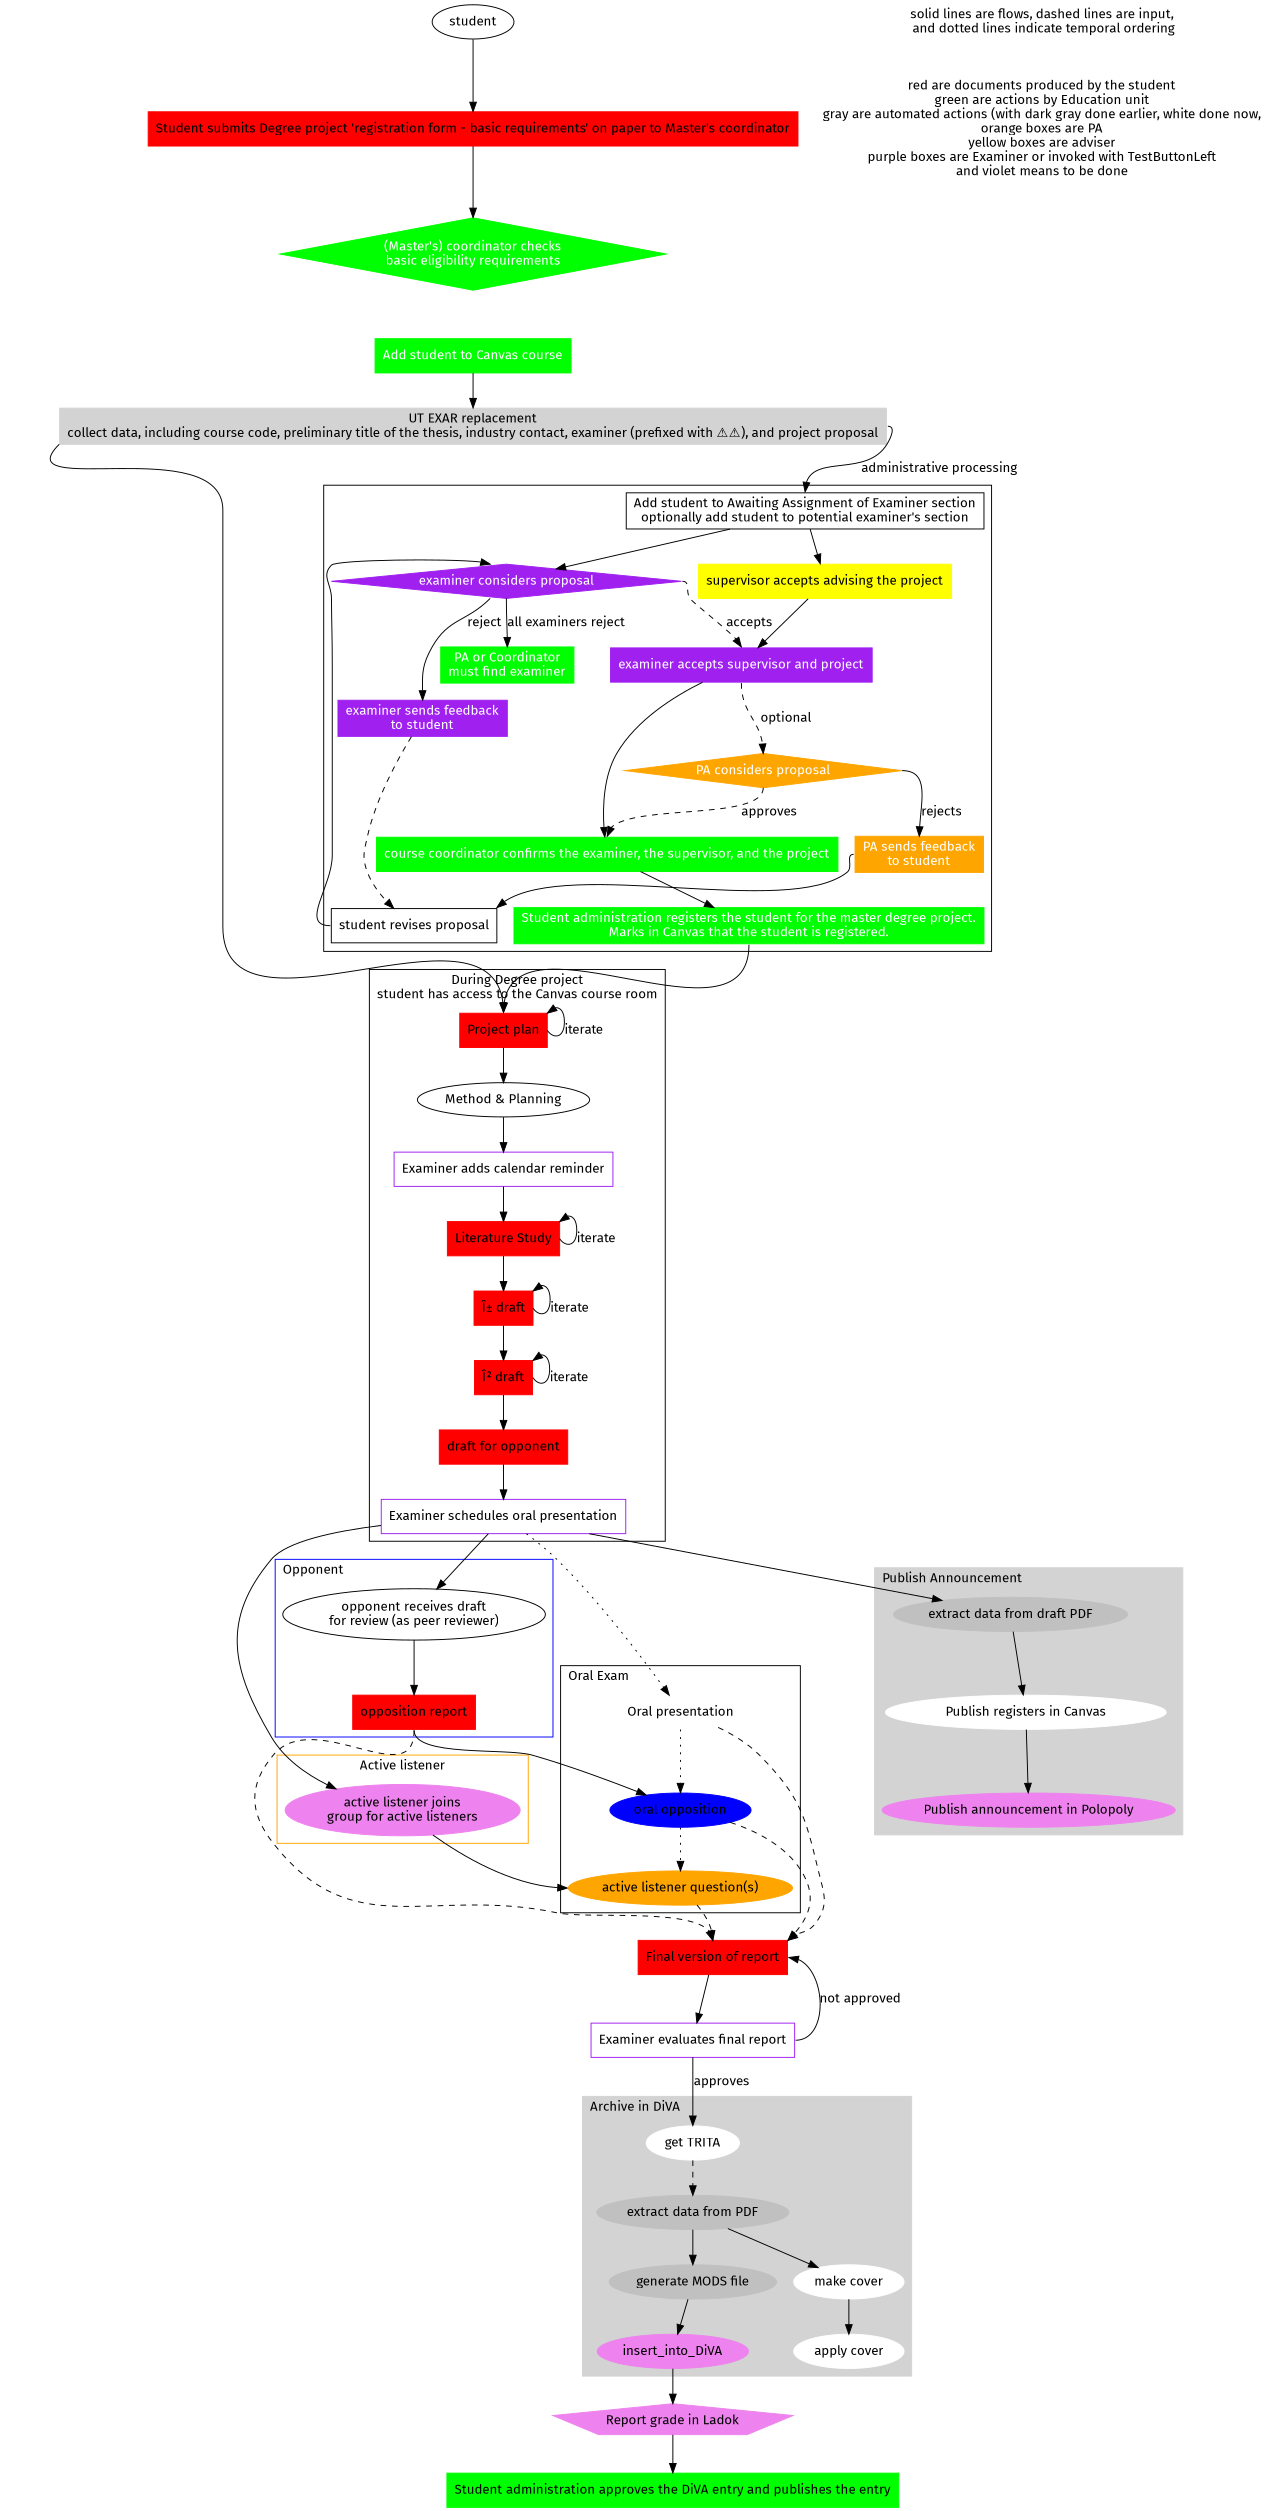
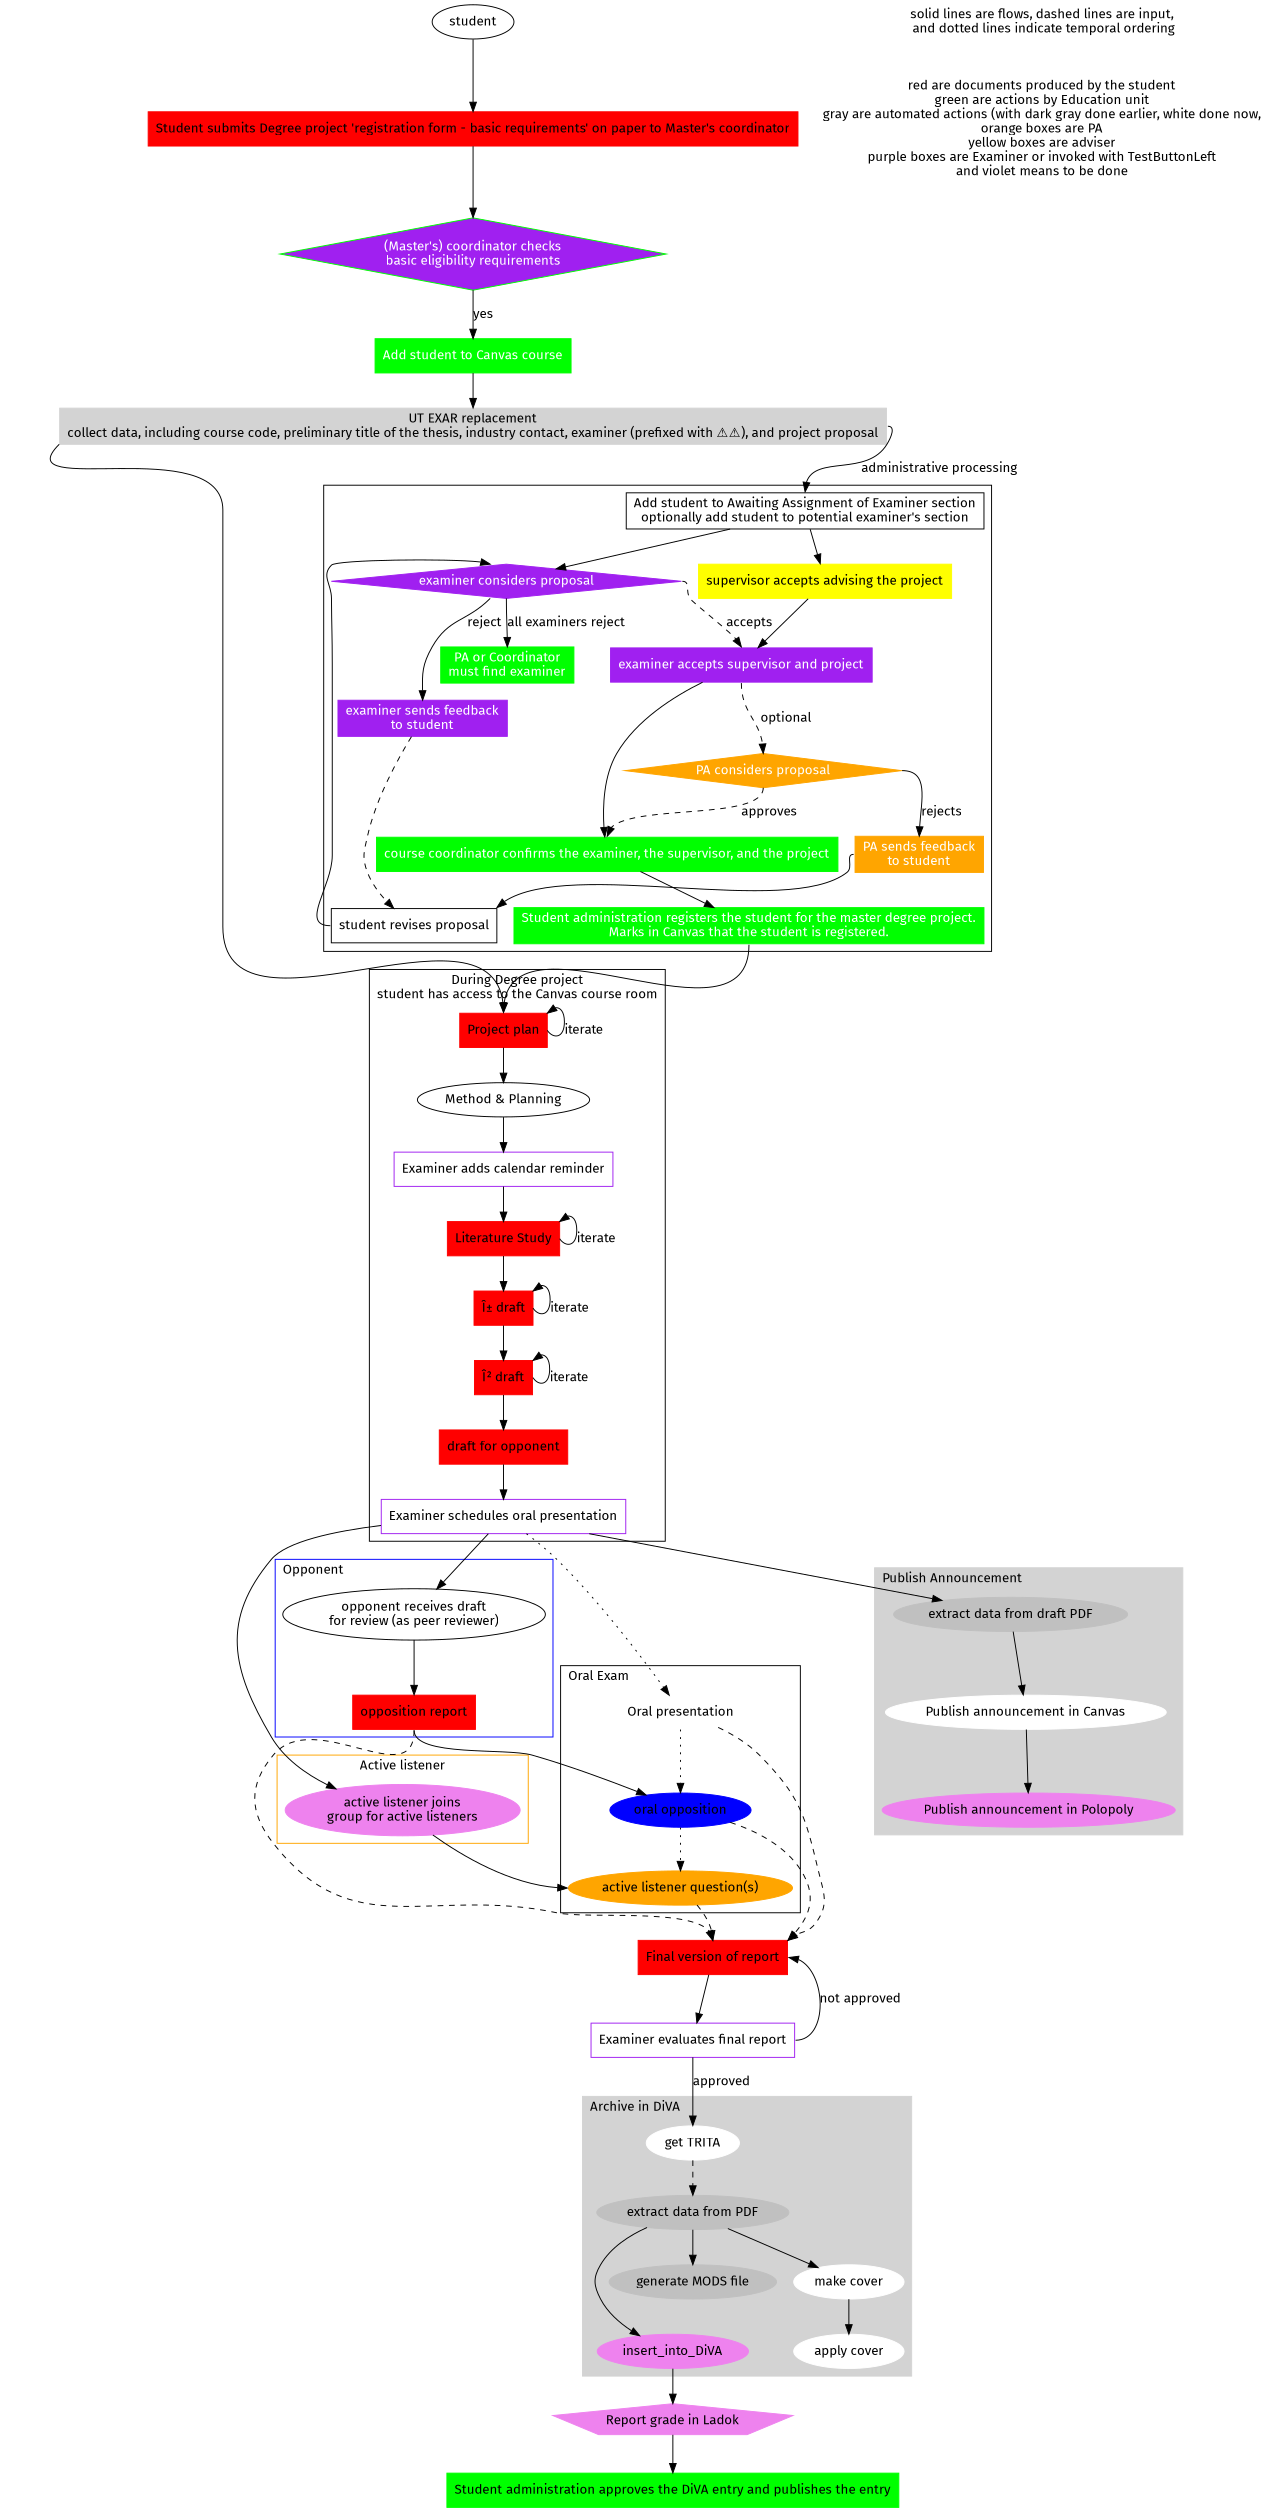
(473, 254) -> (473, 254)
none -> (473, 310)
(1026, 1712) -> (1026, 1712)
(722, 2082) -> (722, 2082)
(684, 2312) -> (596, 2274)
